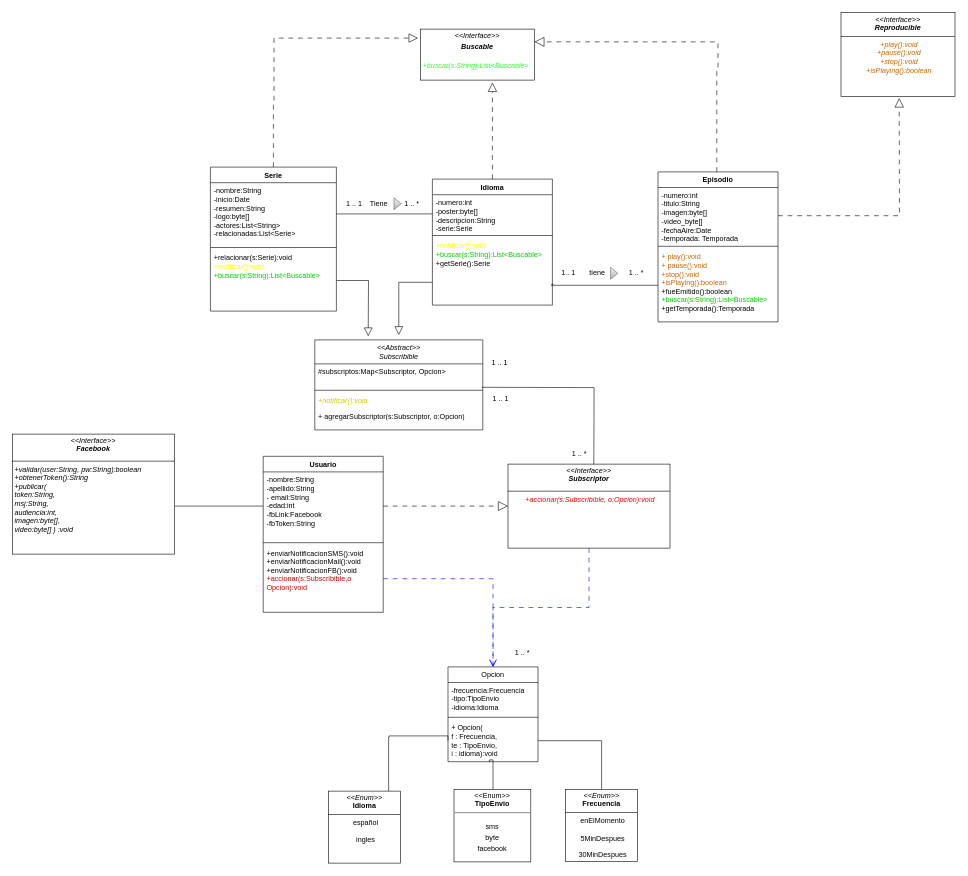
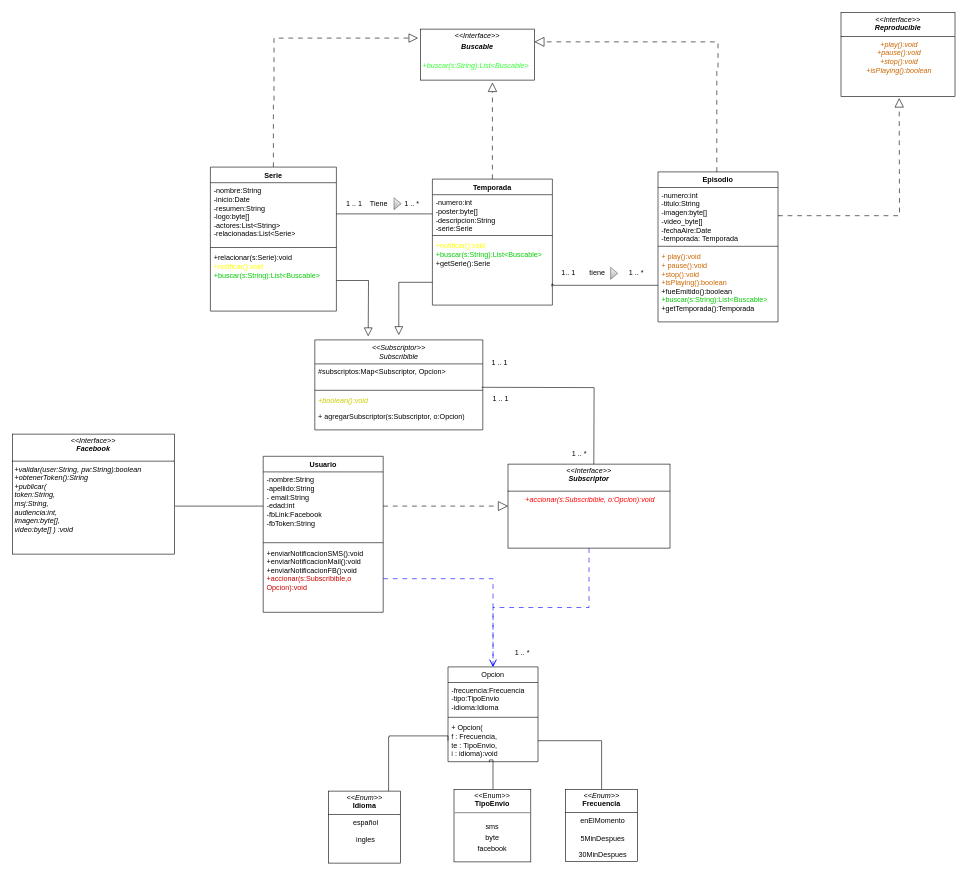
(492, 188) -> (492, 188)
(399, 352) -> (399, 352)
(349, 401) -> (346, 401)
